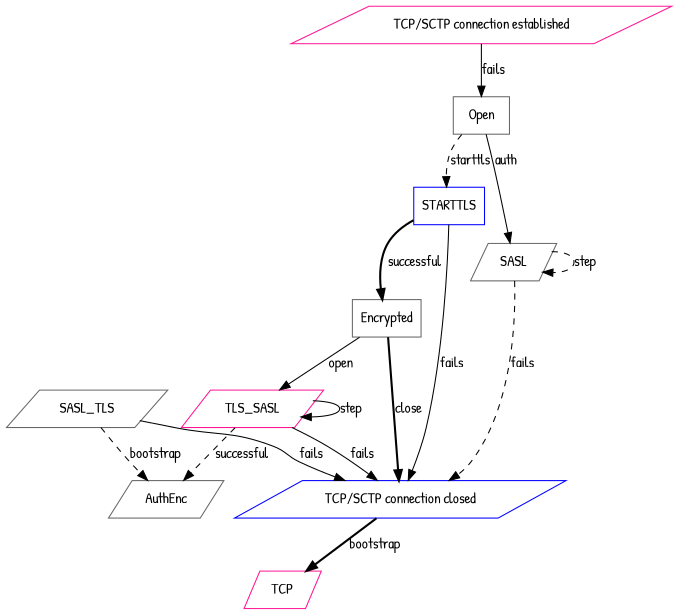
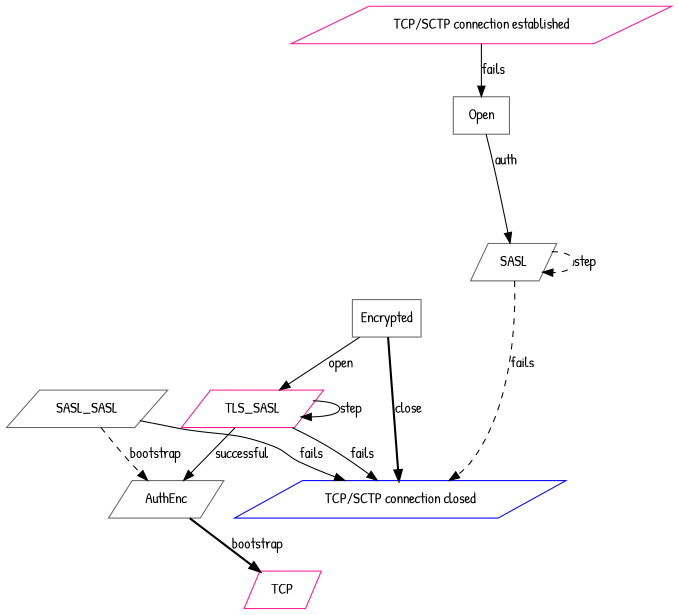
(449, 206) -> none
(87, 409) -> (87, 409)
(213, 450) -> (213, 450)
(346, 541) -> (221, 542)
